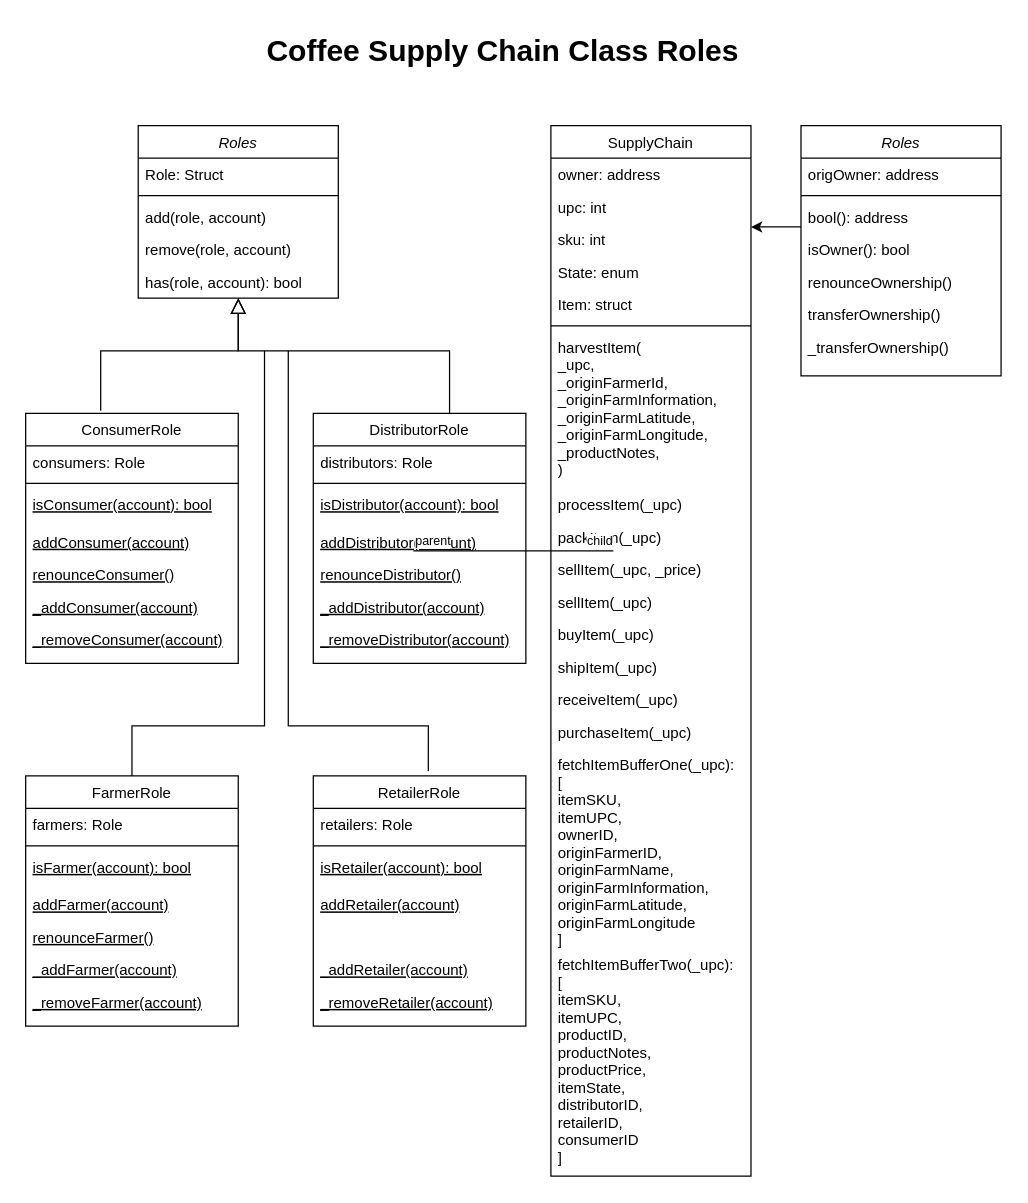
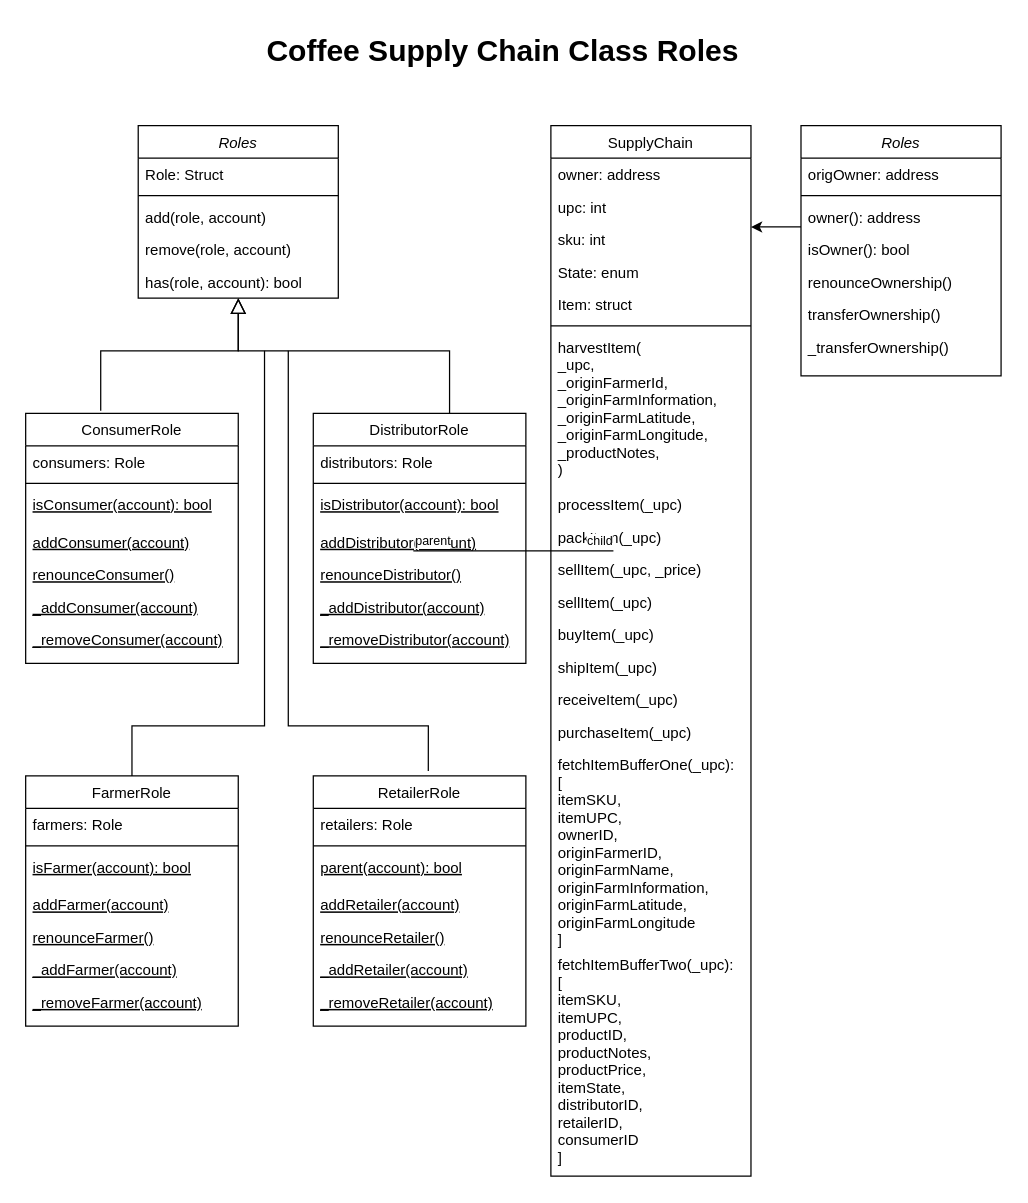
(865, 218) -> (871, 218)
(413, 868) -> (402, 868)
none -> (419, 937)
